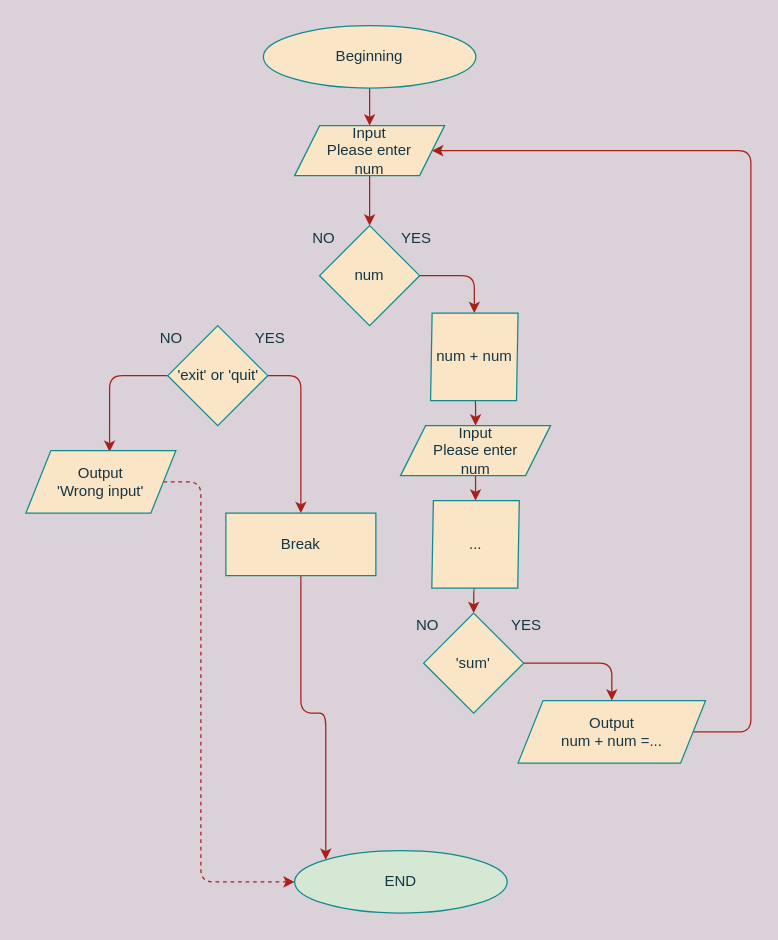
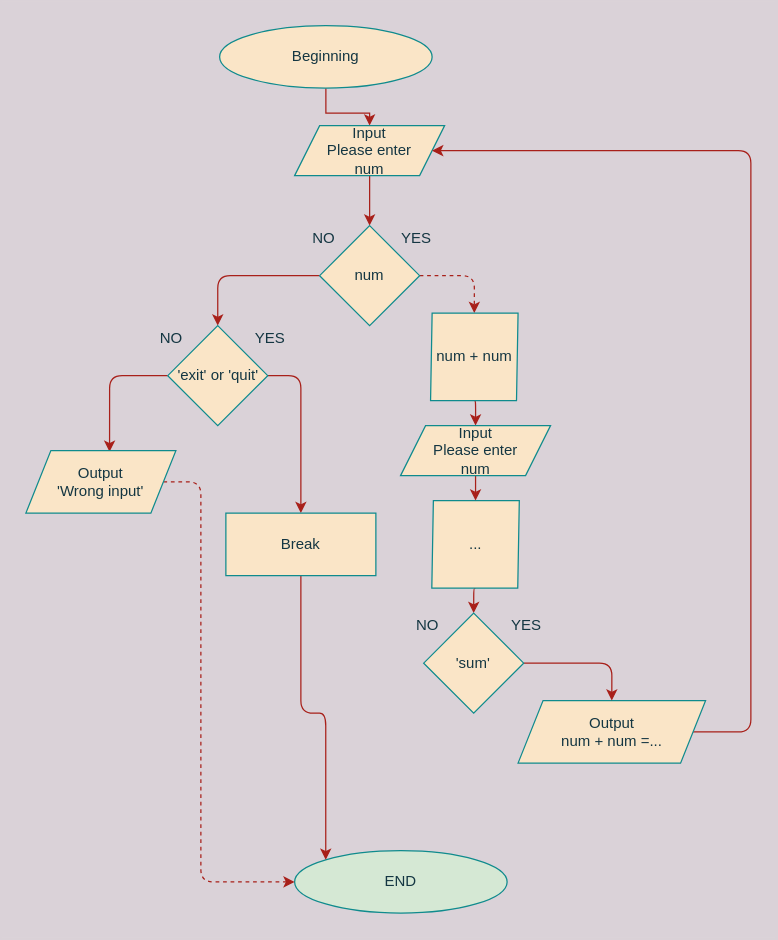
(369, 57) -> (326, 57)
none -> (253, 276)
(456, 276) -> (456, 276)
